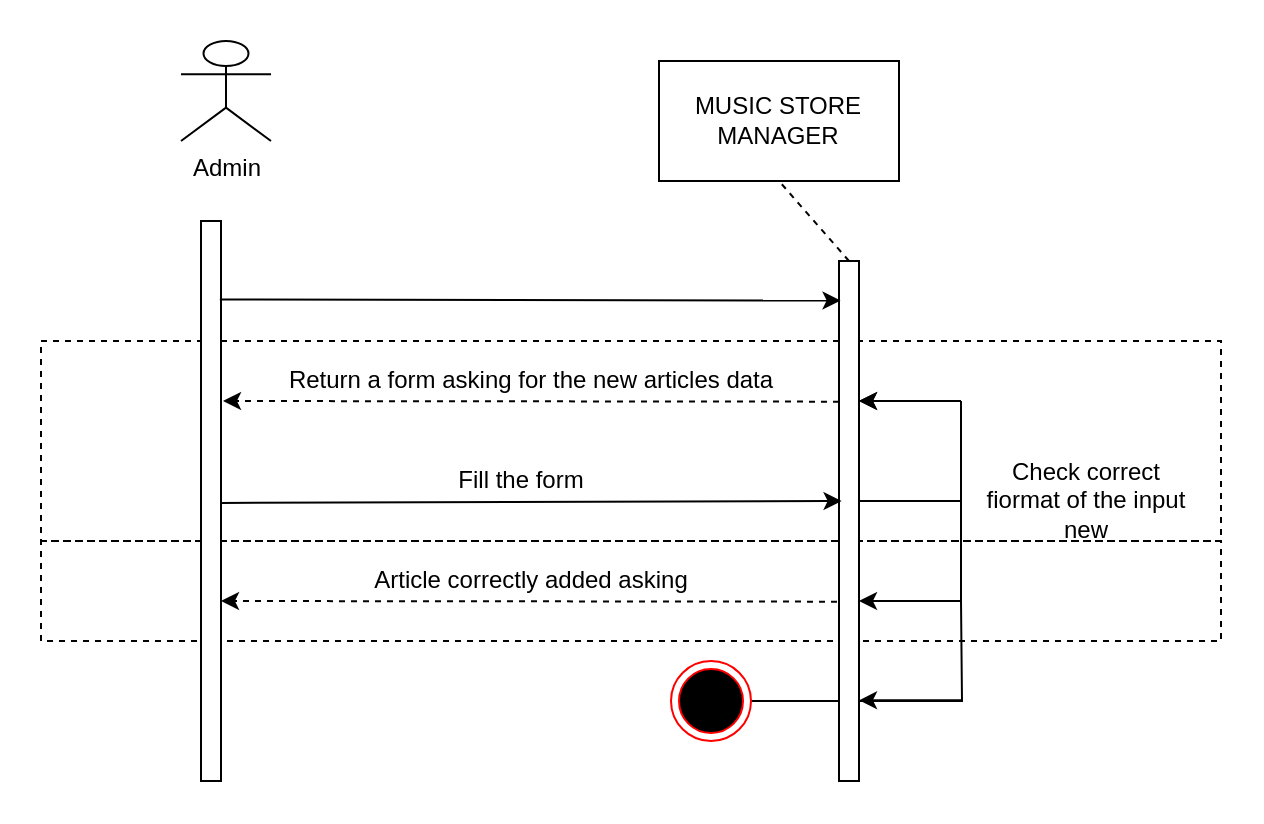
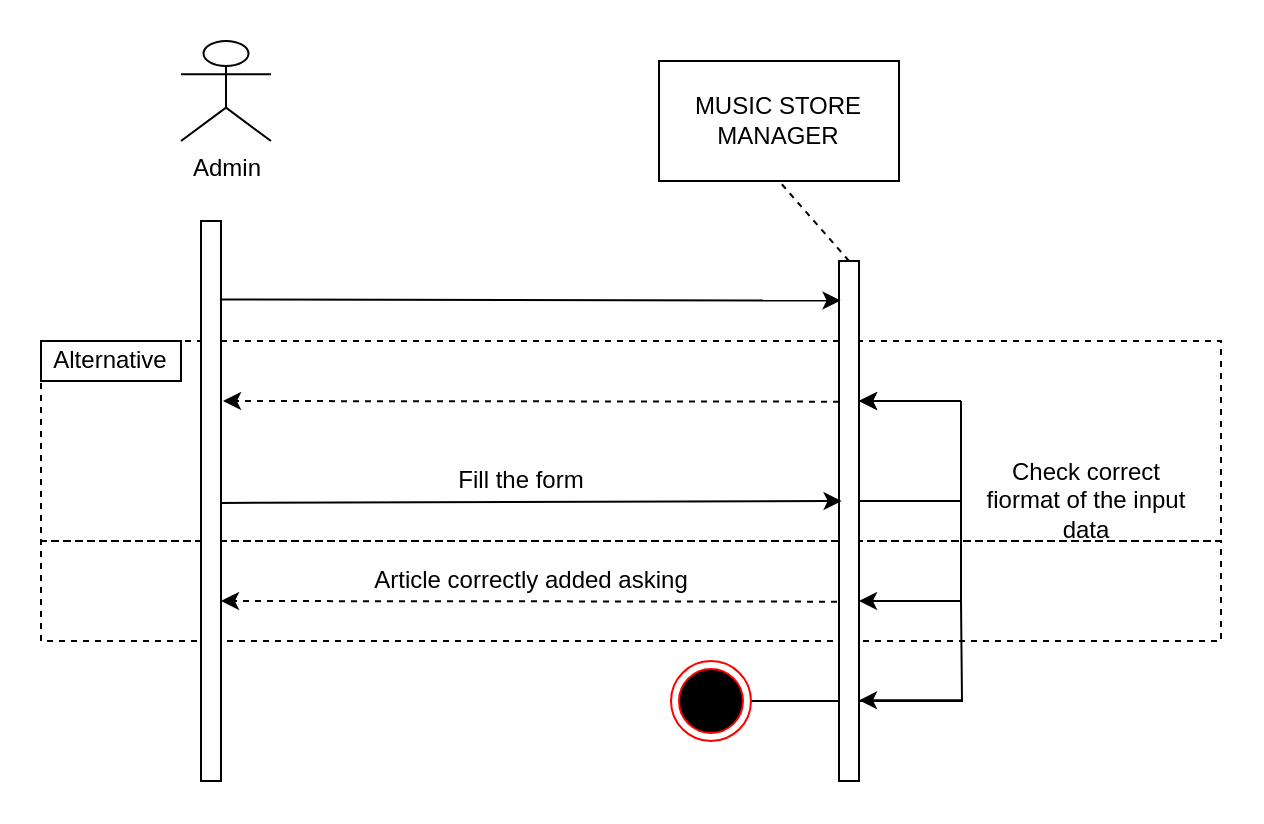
none -> (111, 361)
(531, 381) -> none
(1087, 501) -> (1087, 501)
